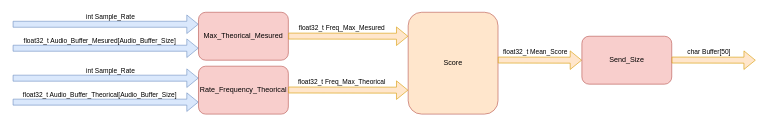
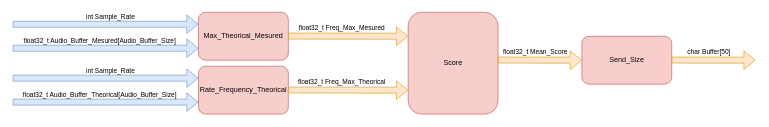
(453, 63) -> (453, 63)
